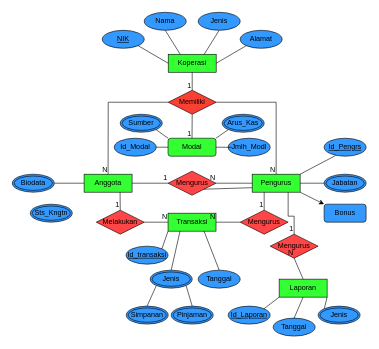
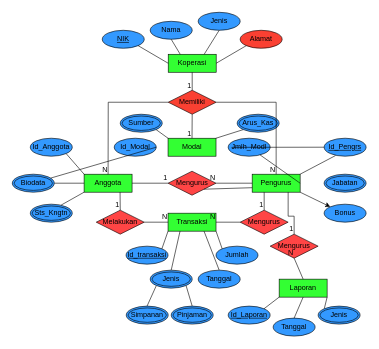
(165, 21) -> (171, 30)
(261, 39) -> (261, 39)
(243, 123) -> (258, 123)
none -> (51, 147)
(162, 147) -> (103, 163)
(192, 147) -> (192, 147)
(224, 147) -> (278, 147)
none -> (75, 164)
(312, 183) -> (281, 169)
none -> (73, 199)
(345, 213) -> (345, 213)
none -> (219, 240)
none -> (237, 255)
